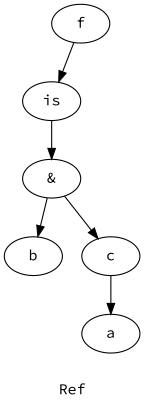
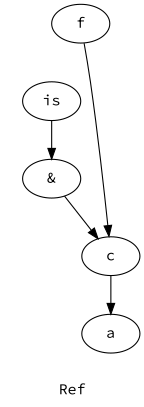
(68, 57) -> (97, 134)
(33, 256) -> none
